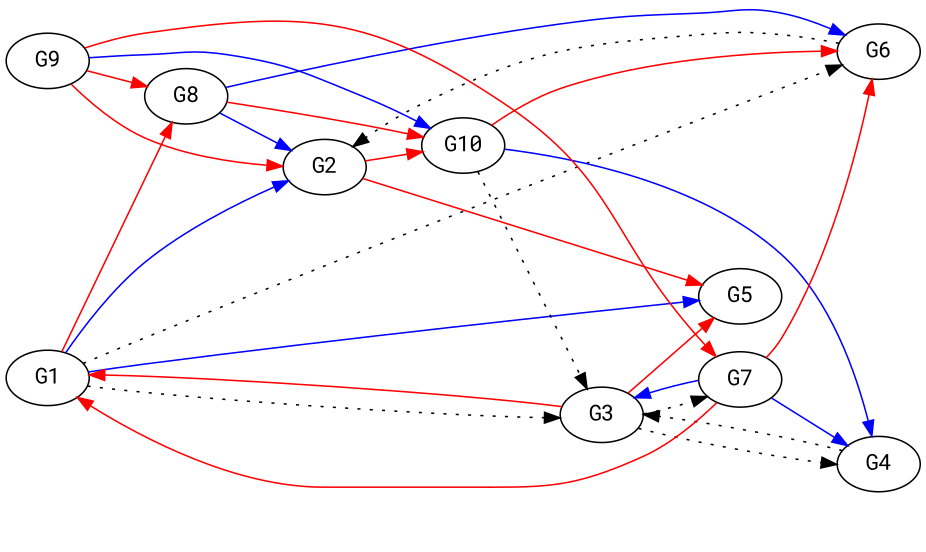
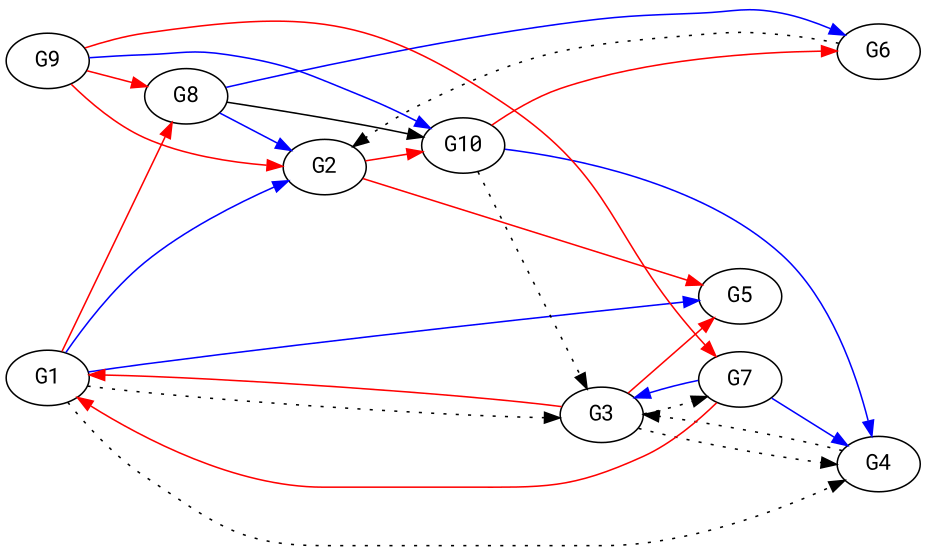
(318, 117) -> (318, 117)
(436, 222) -> (430, 546)
(831, 232) -> none
